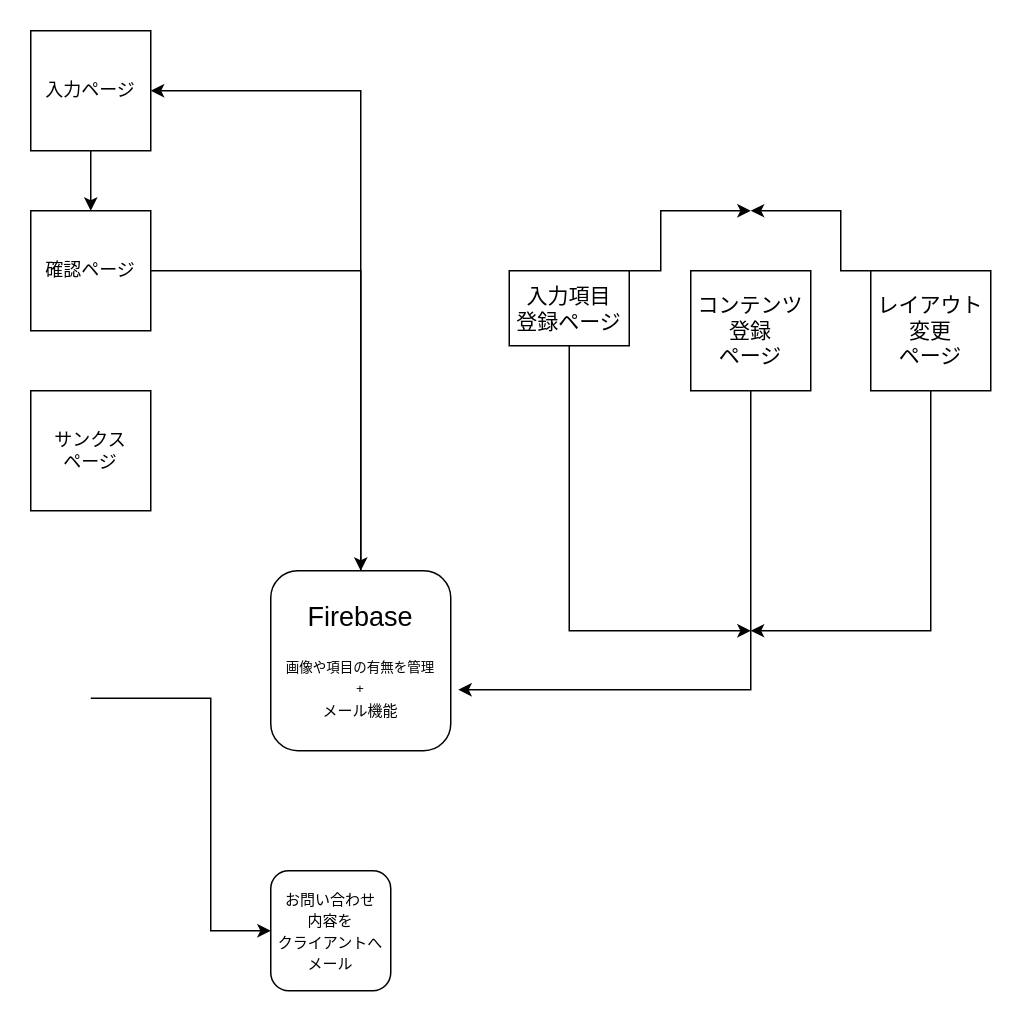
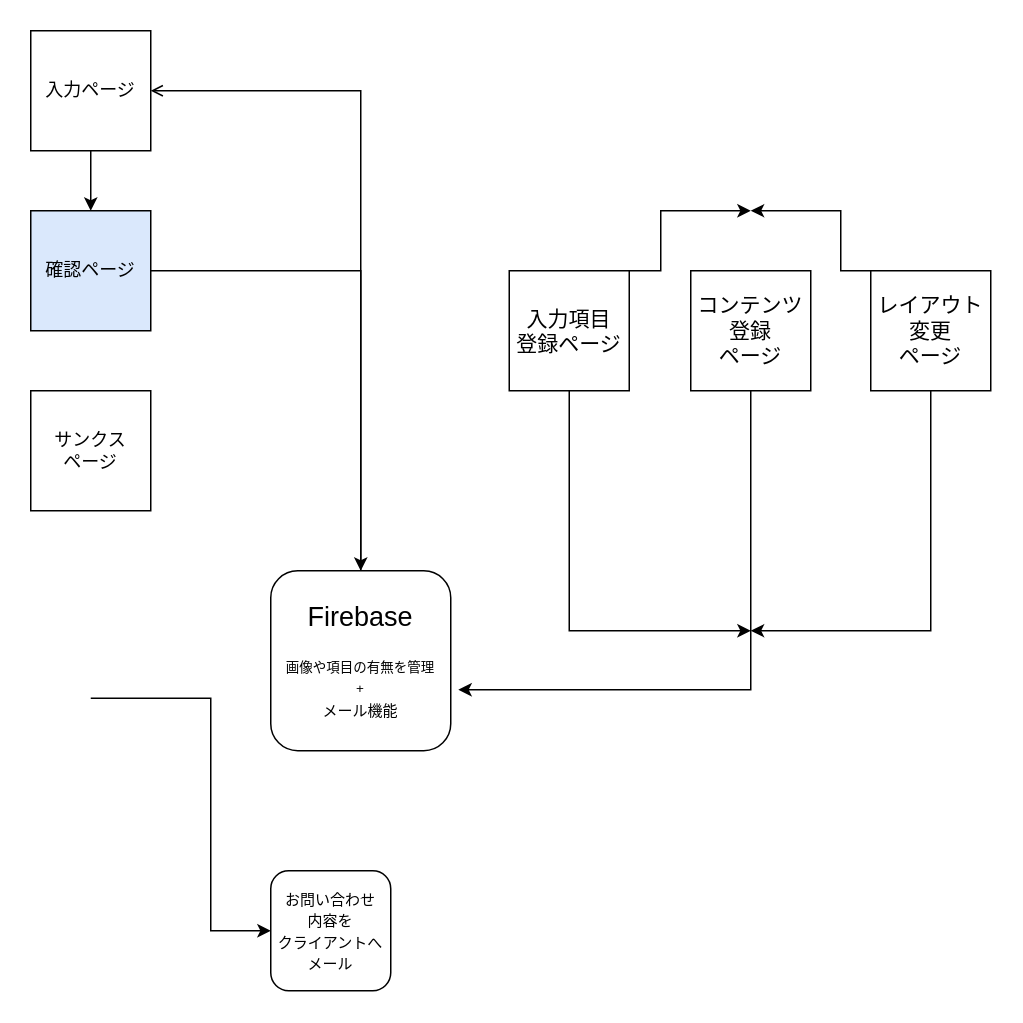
(162, 91) -> (159, 91)
(91, 271) -> (91, 271)
(569, 308) -> (569, 331)
